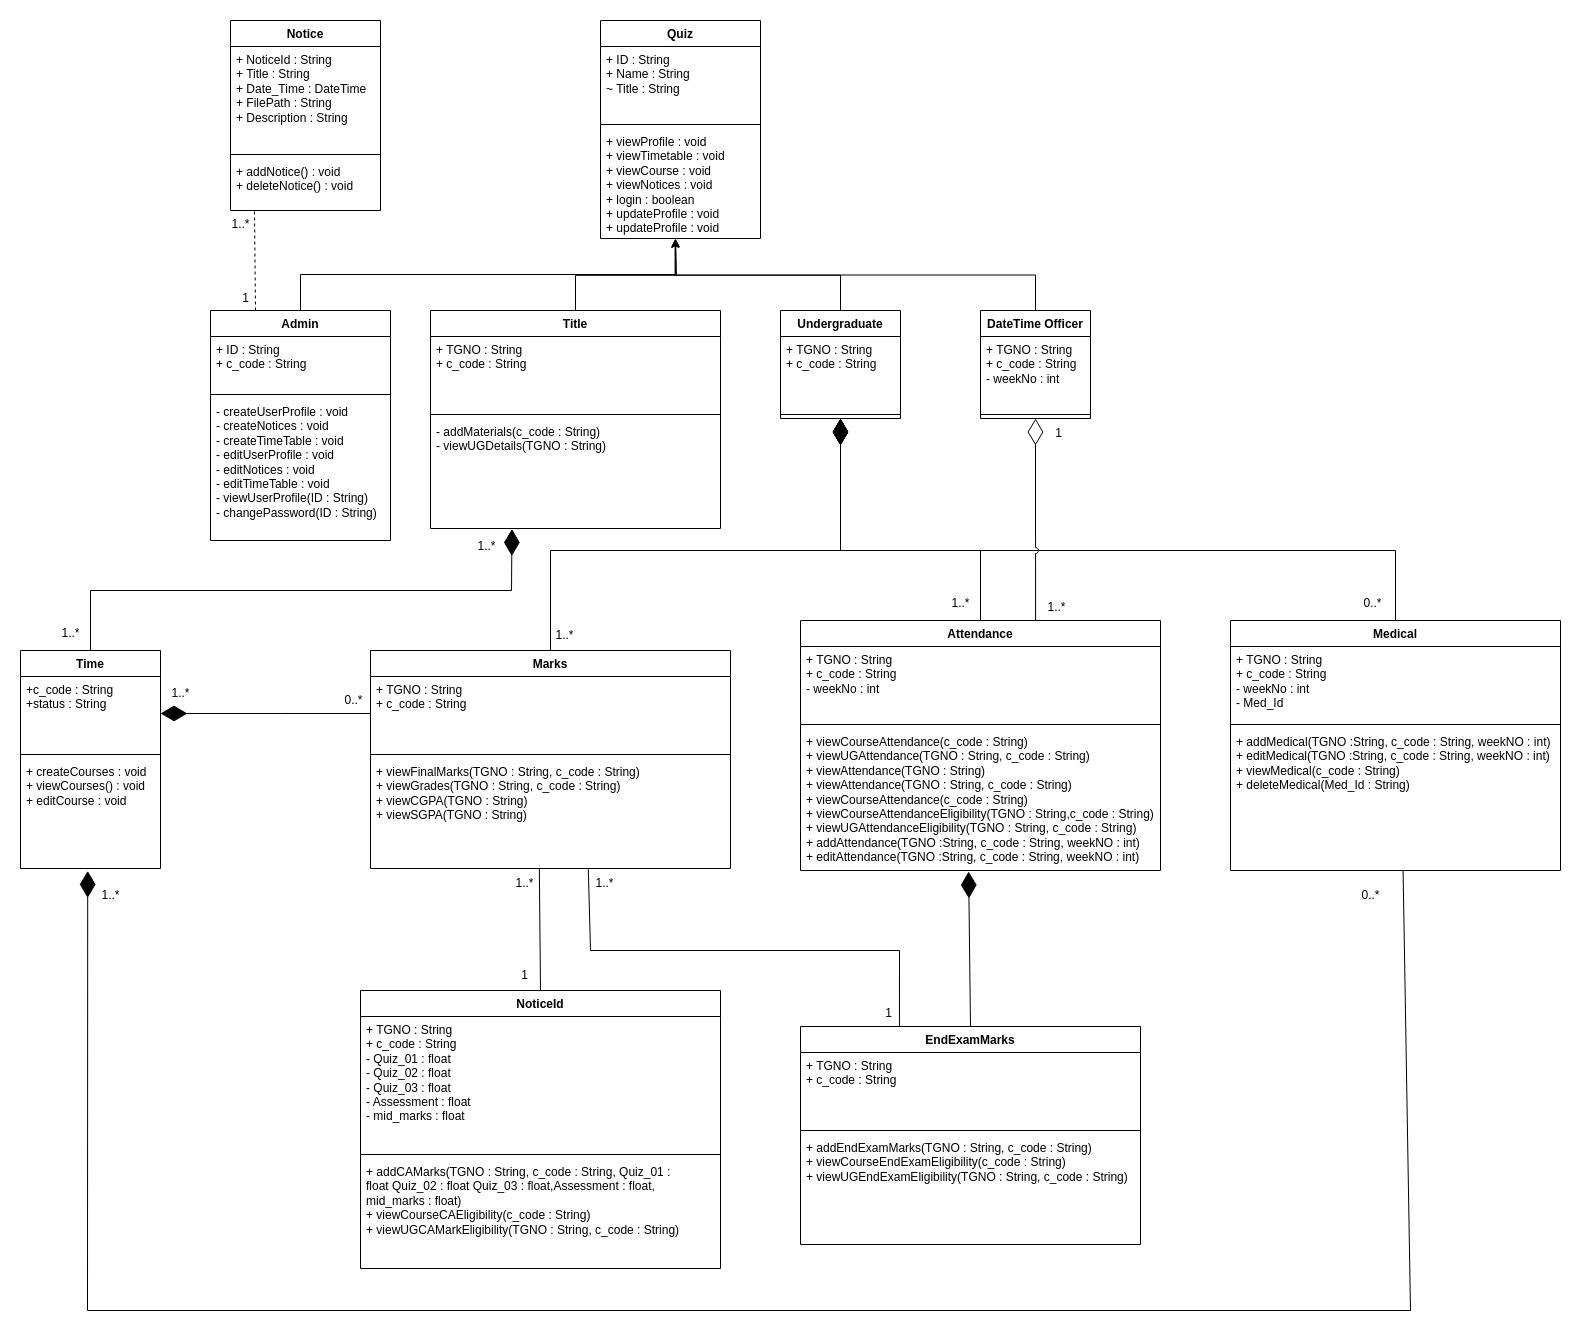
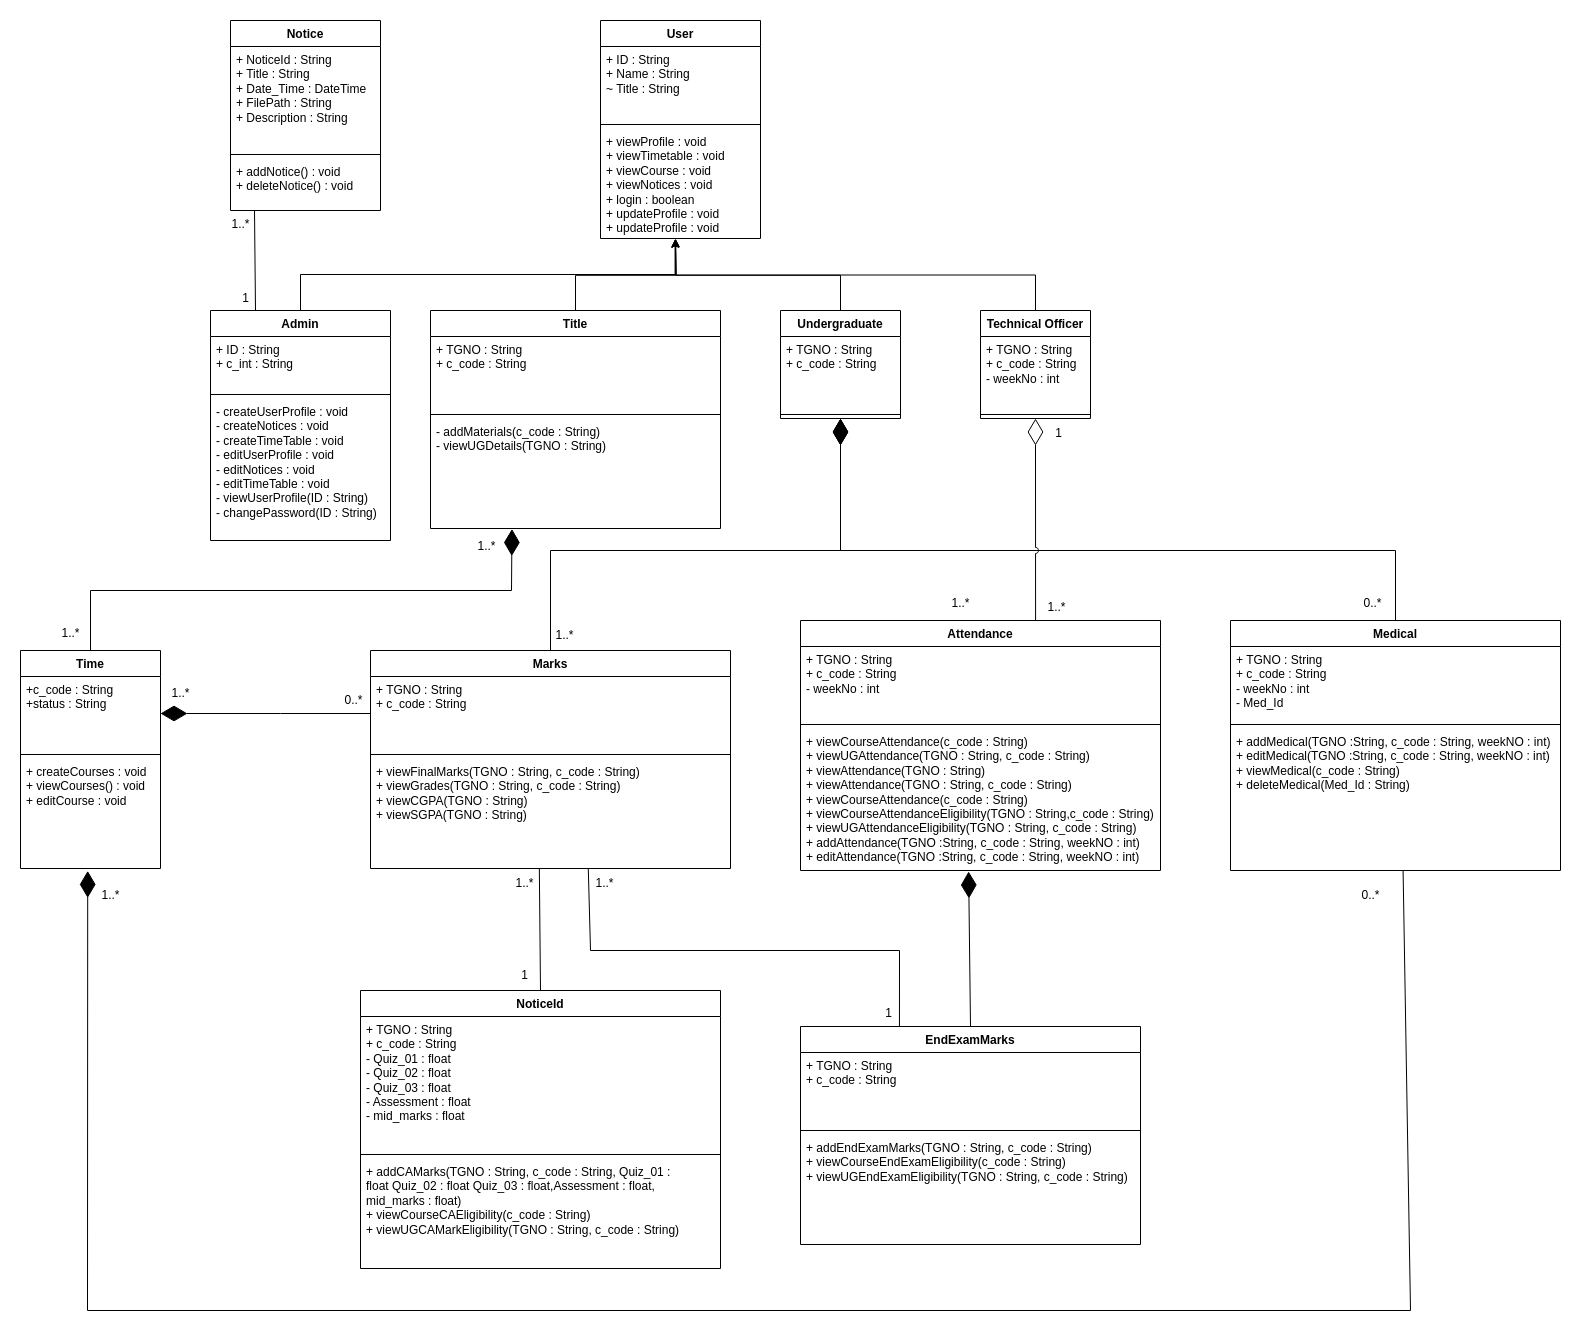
(681, 35) -> (681, 35)
(255, 261) -> (255, 261)
(1036, 325) -> (1036, 325)
(266, 358) -> (261, 358)
(981, 587) -> none
